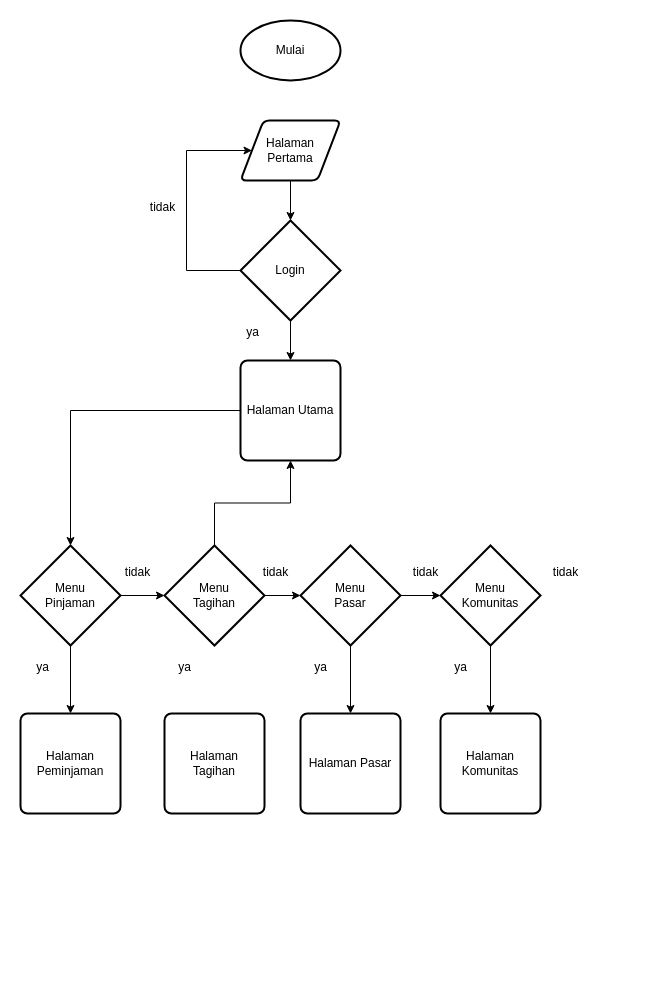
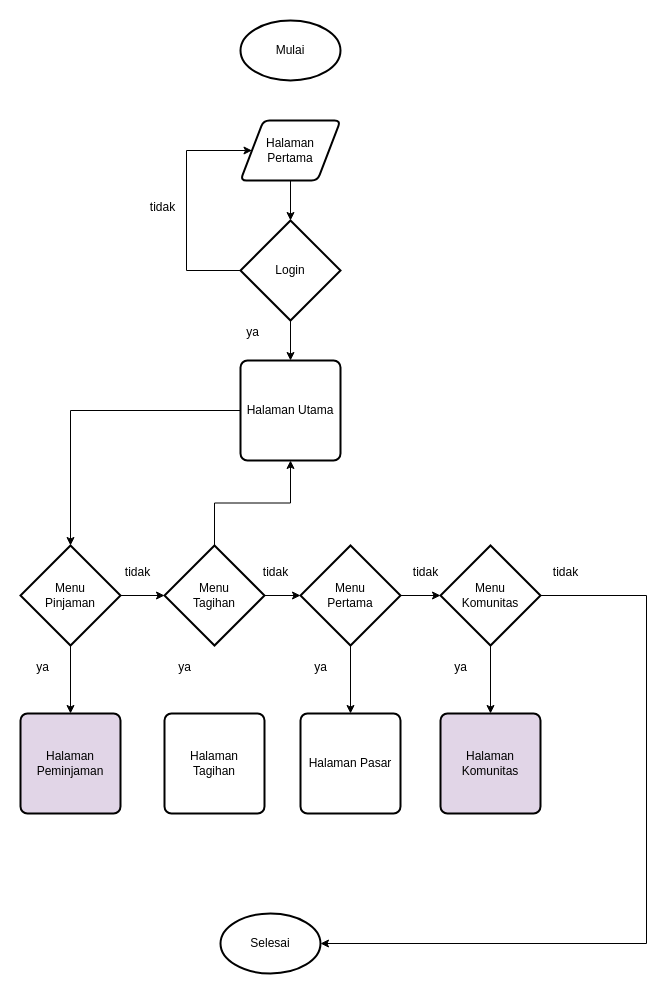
(351, 596) -> (351, 596)
(71, 764) -> (71, 764)
(491, 764) -> (491, 764)
none -> (647, 876)
none -> (271, 944)
